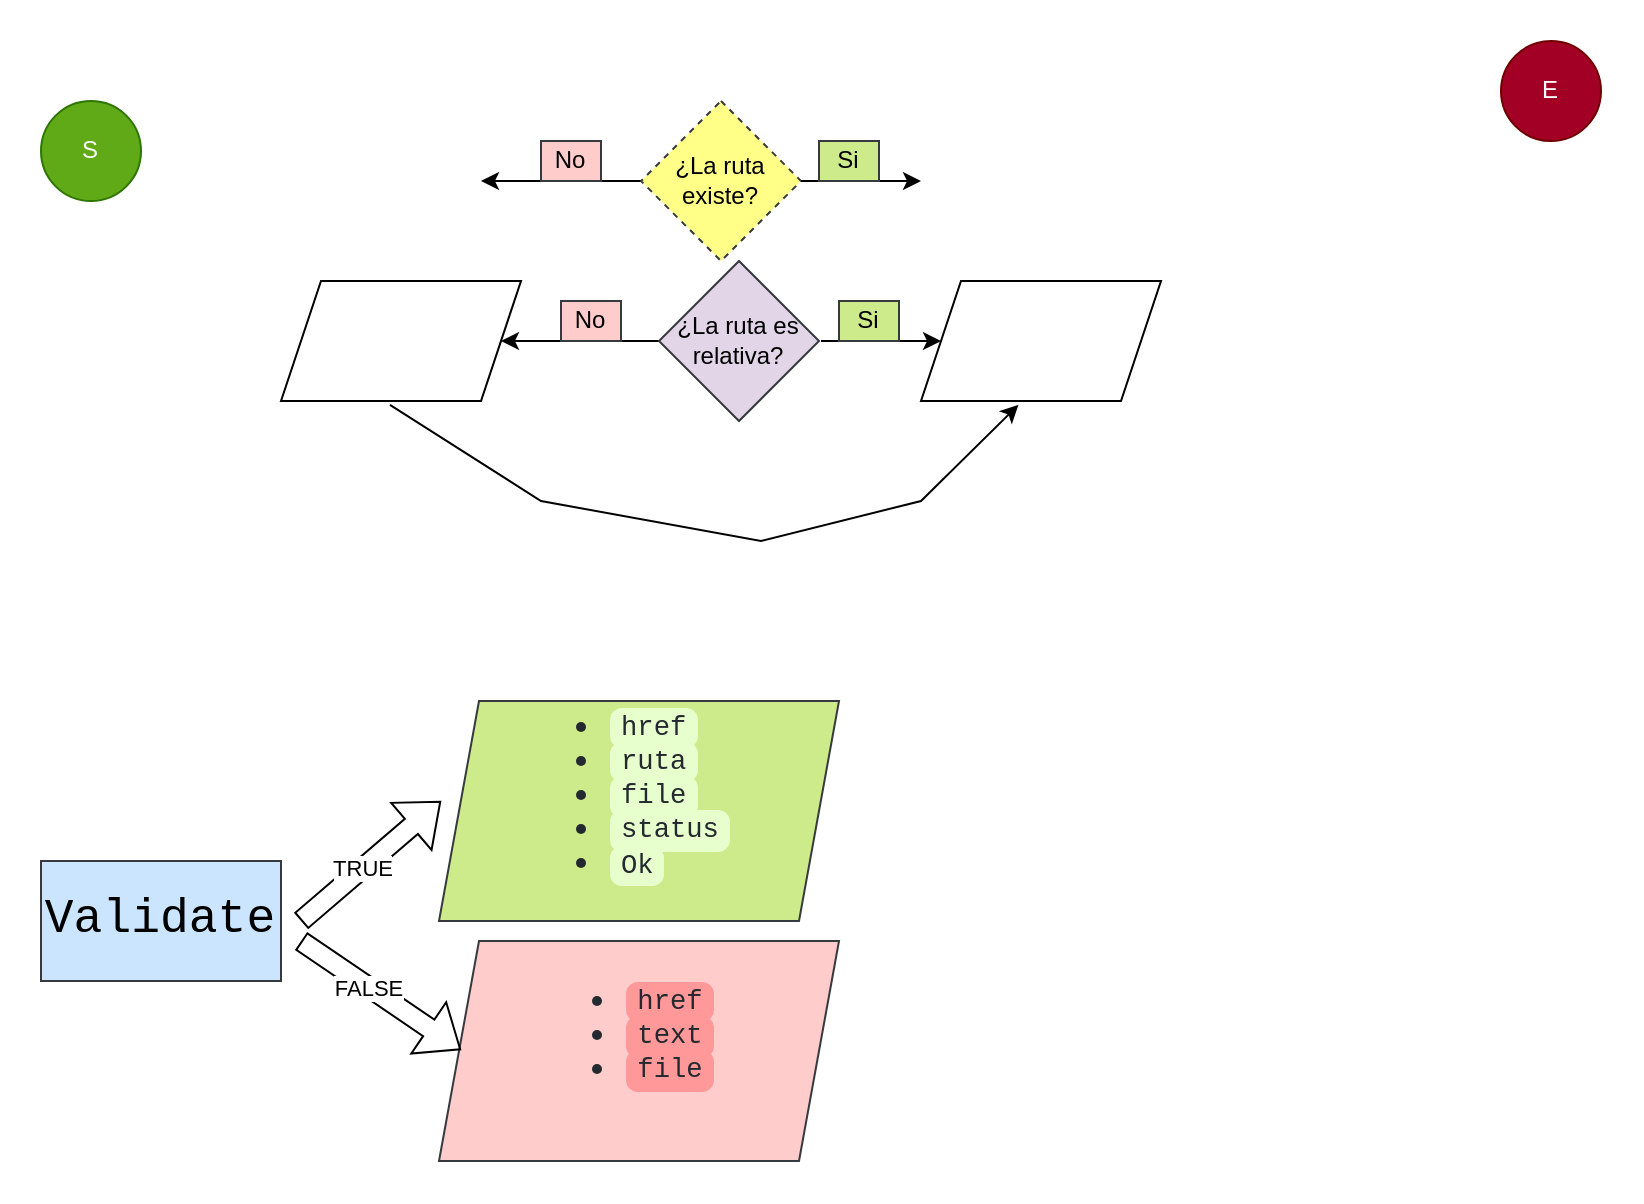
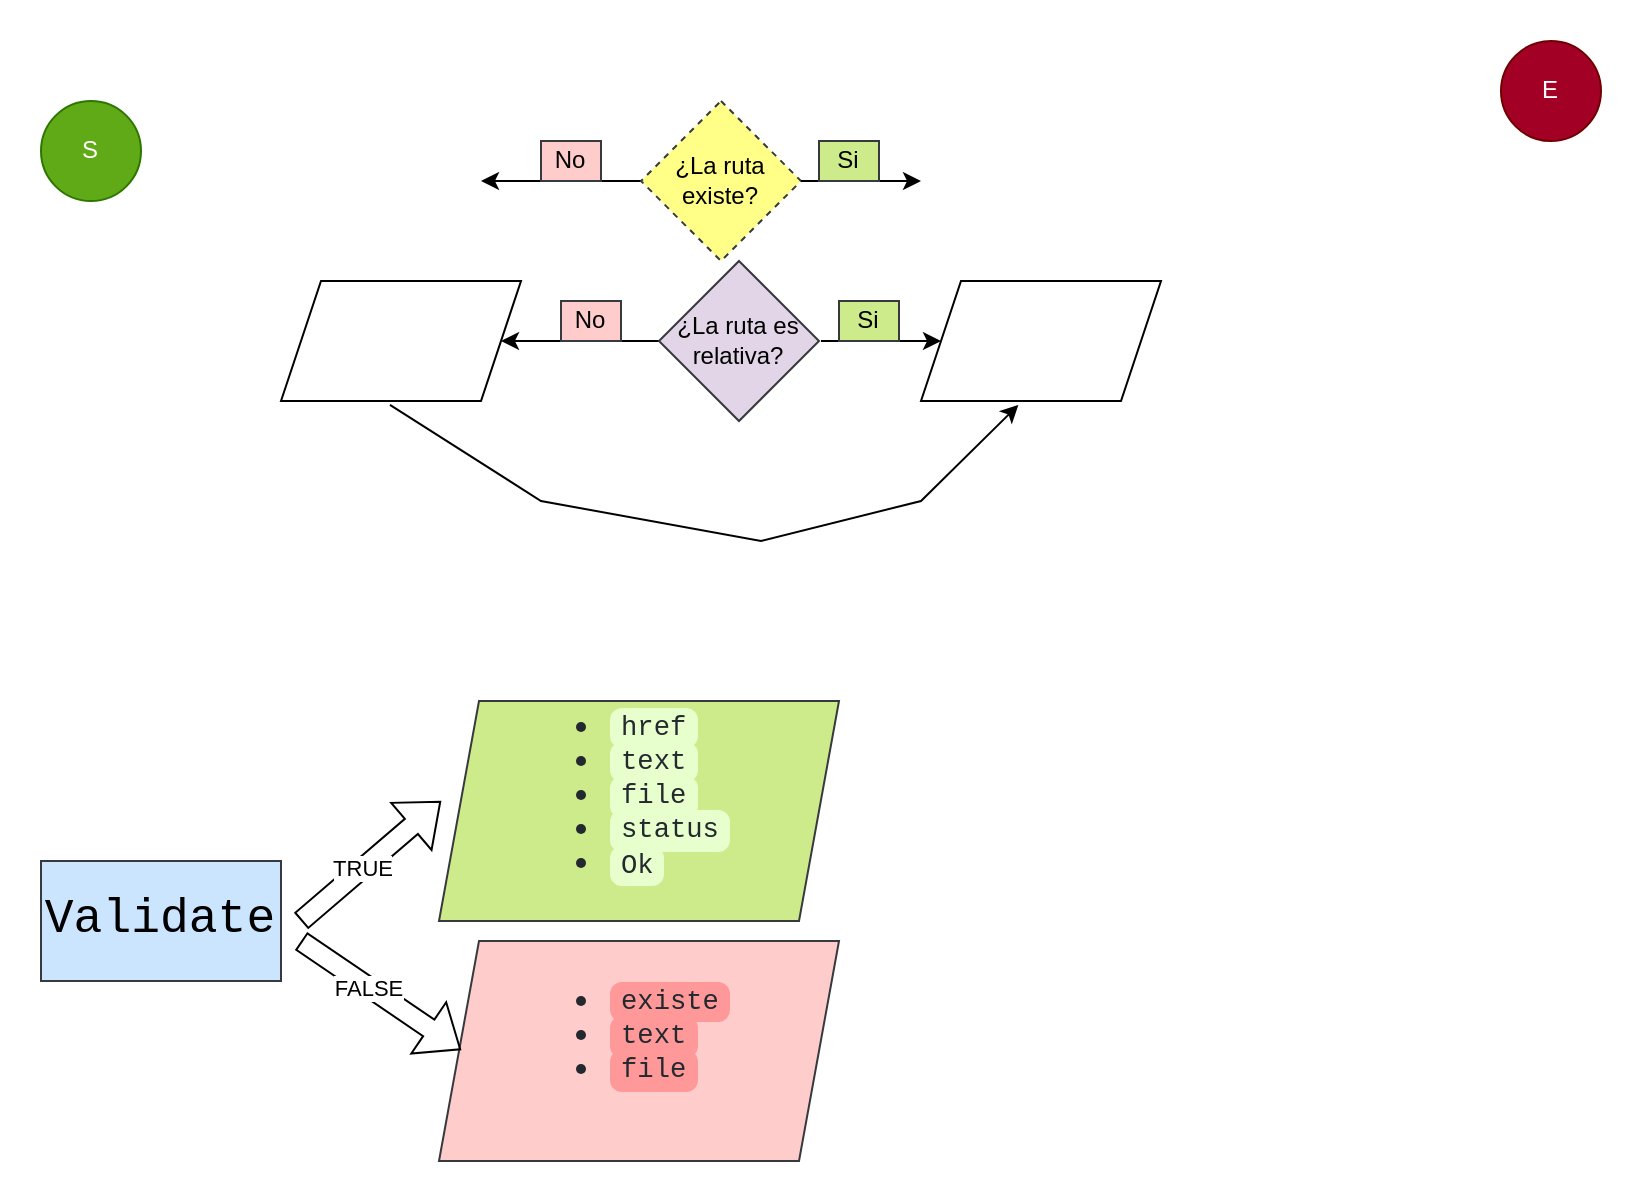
(639, 811) -> (639, 811)
(639, 1051) -> (639, 1051)
